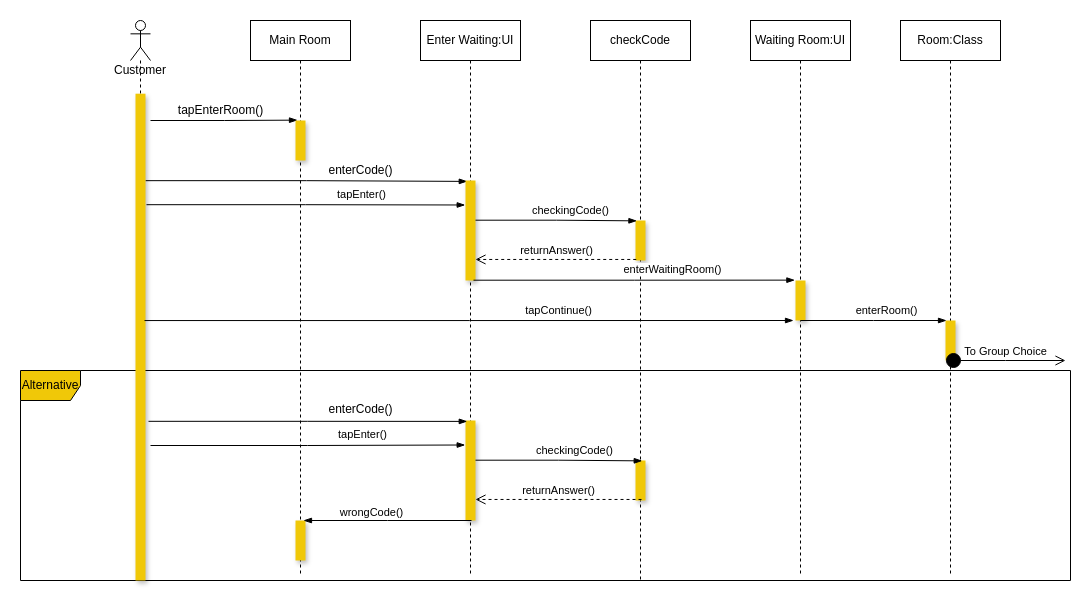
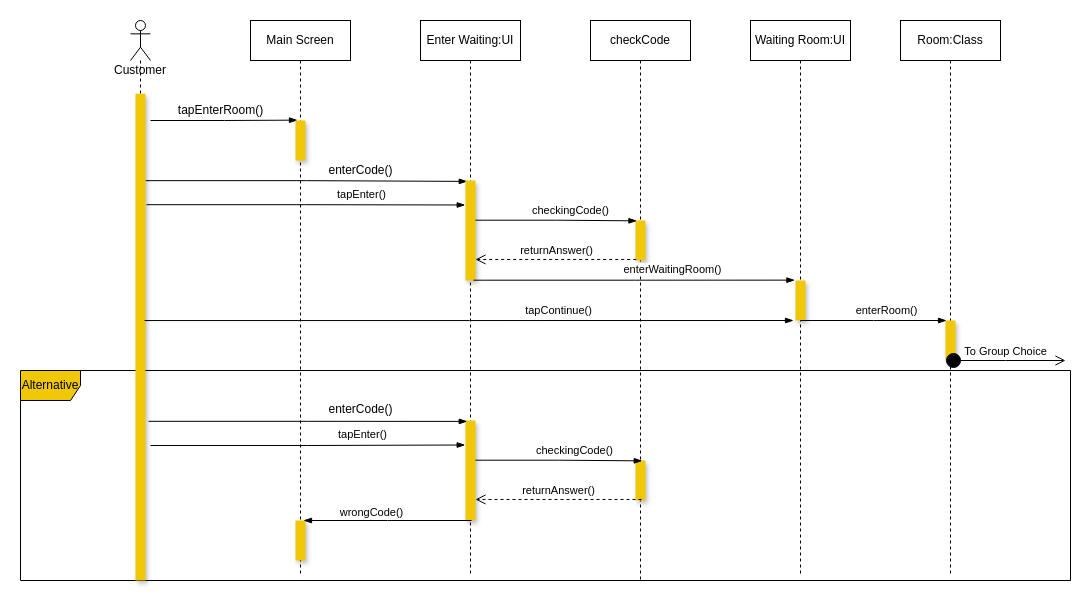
(301, 41) -> (301, 41)
